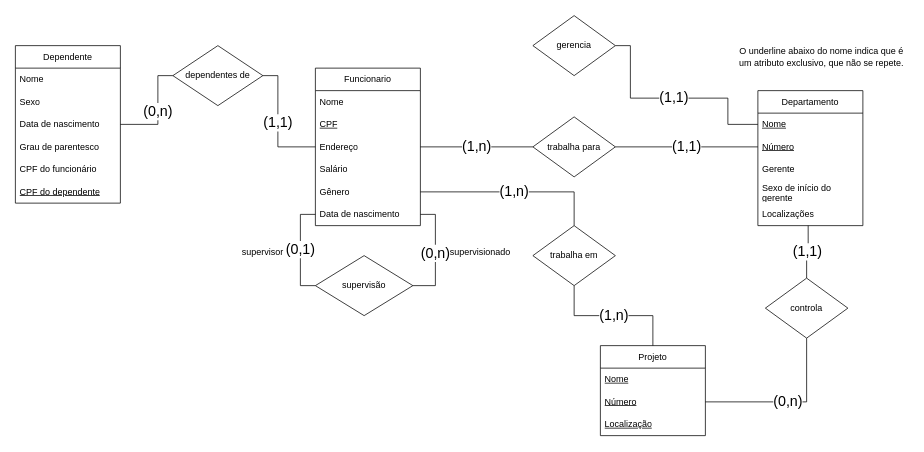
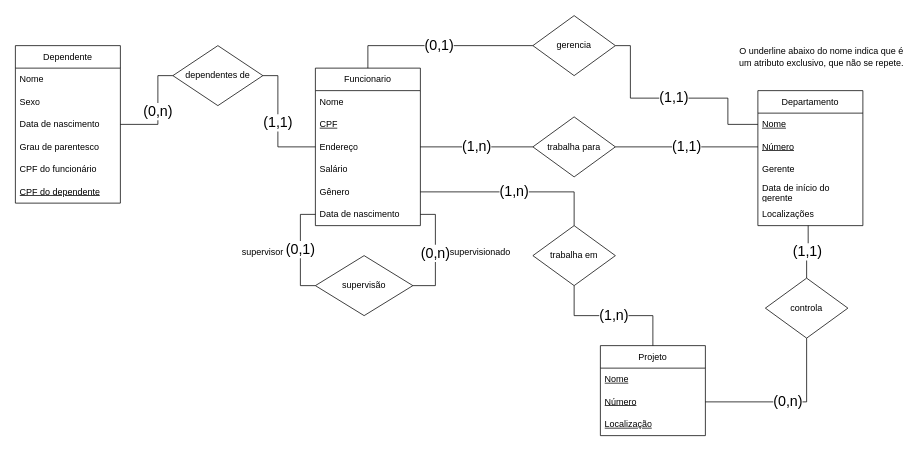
none -> (450, 45)
(811, 192) -> (811, 192)
